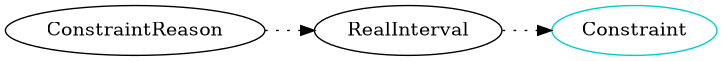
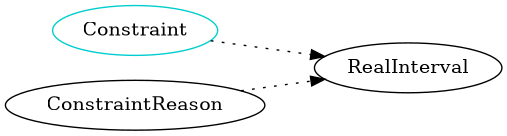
(520, 30) -> (261, 48)
